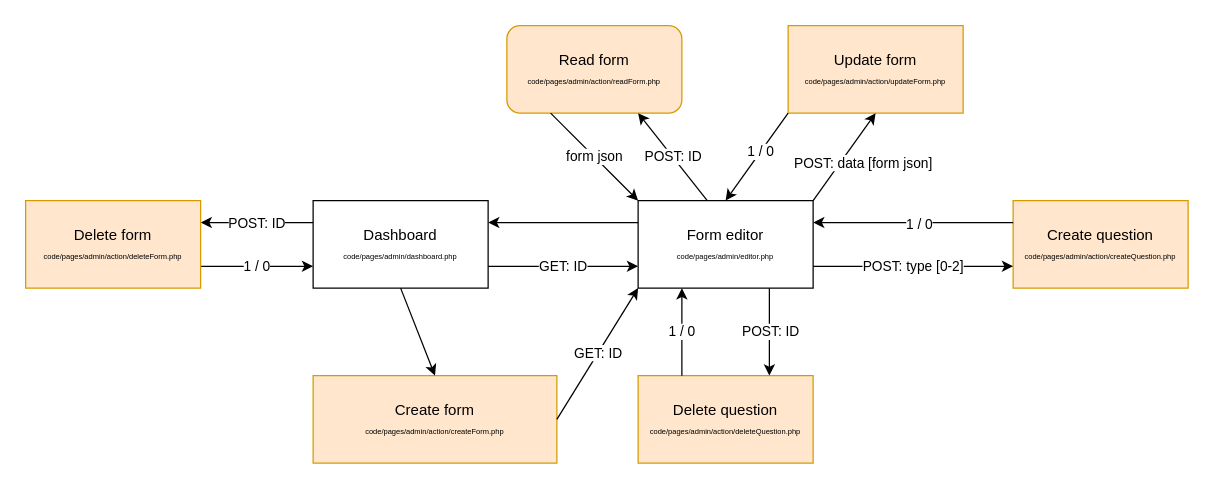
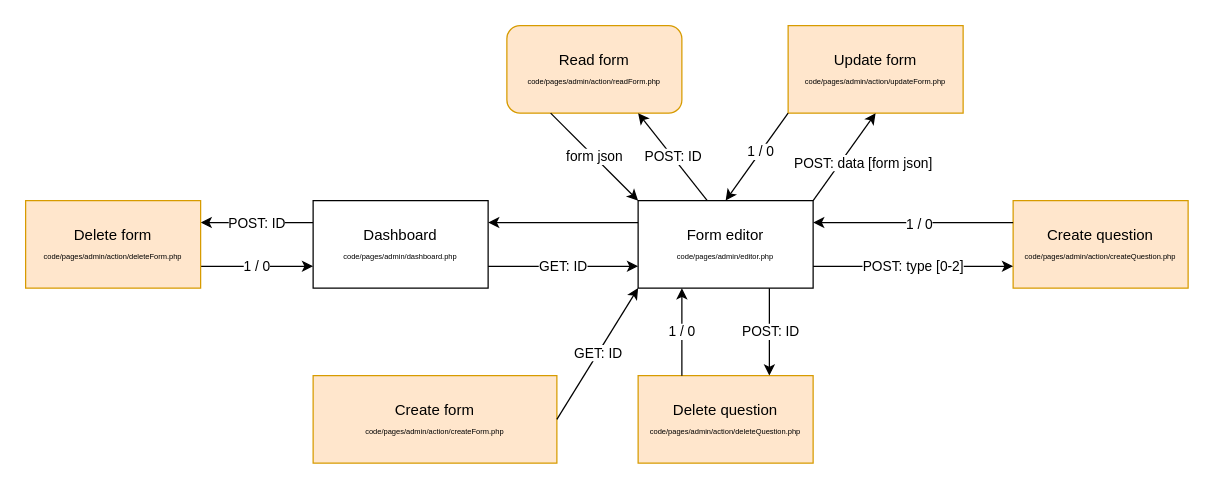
(416, 328) -> none
